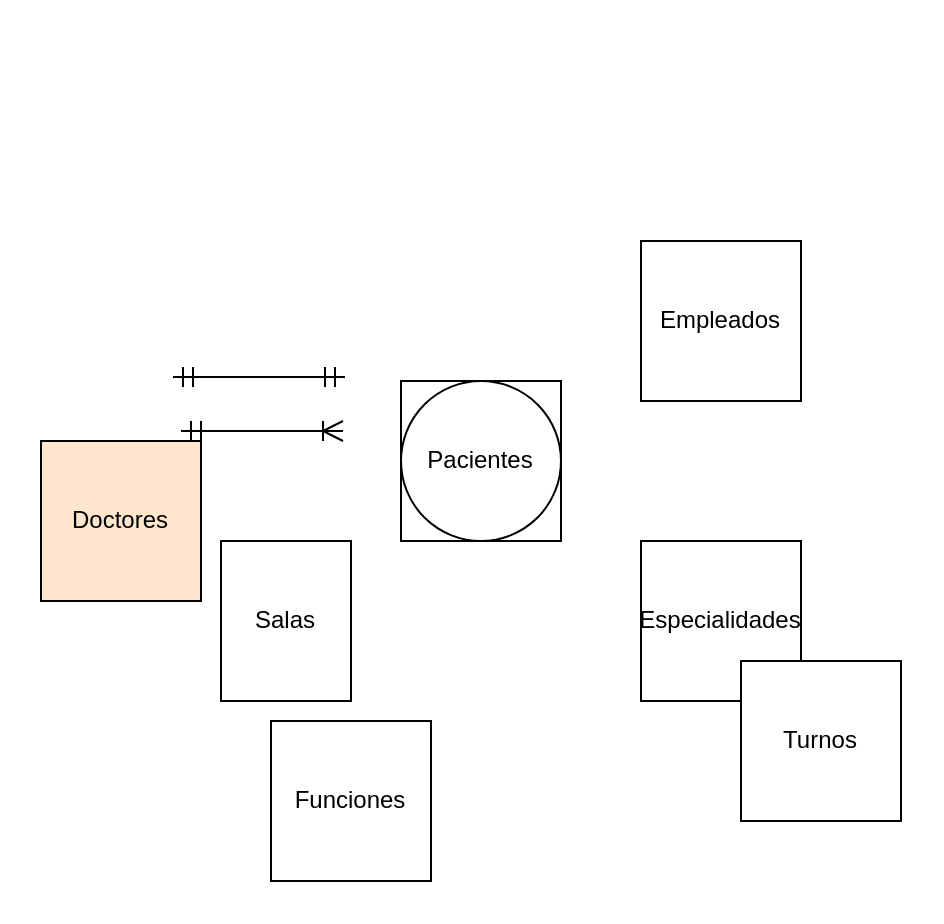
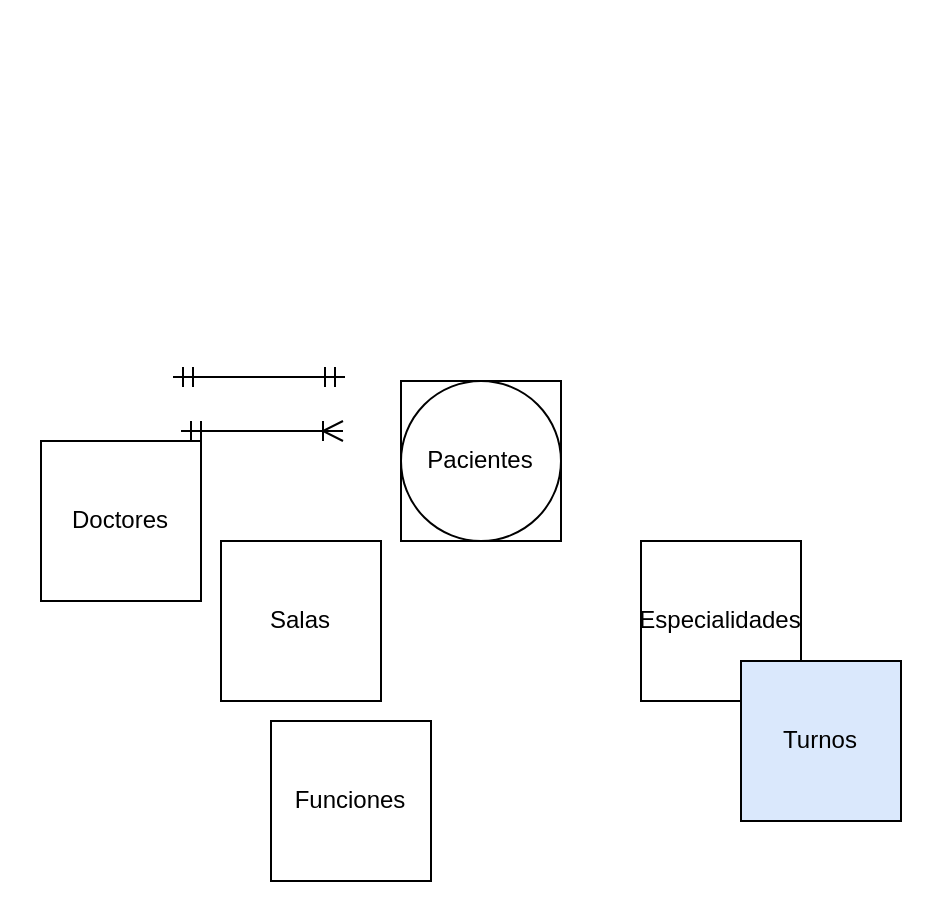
(721, 321) -> none
(121, 521) -> (121, 521)
(286, 621) -> (301, 621)
(821, 741) -> (821, 741)
